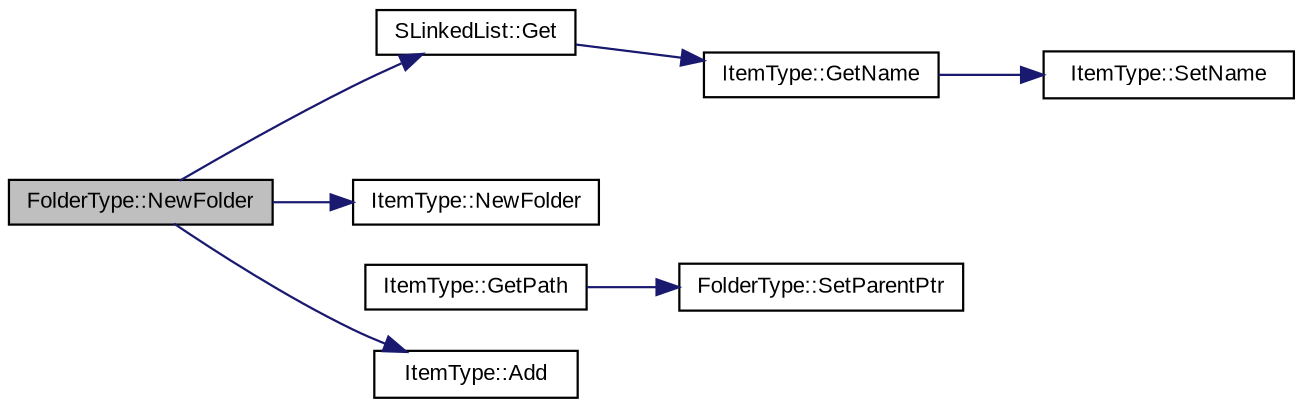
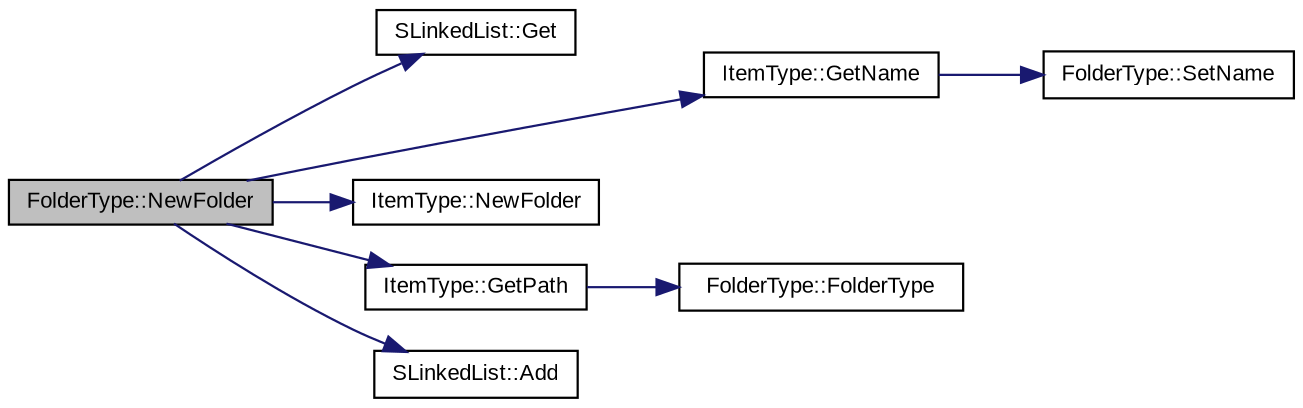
(628, 51) -> (463, 139)
(1169, 75) -> (1169, 75)
none -> (298, 242)
(821, 287) -> (821, 287)
(476, 374) -> (476, 374)
